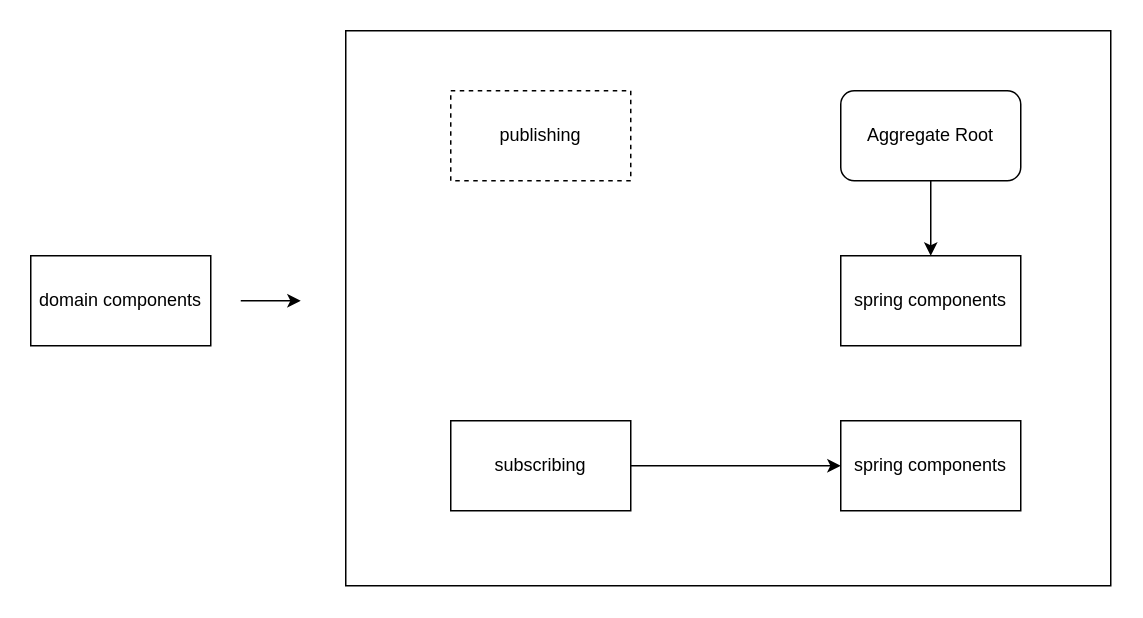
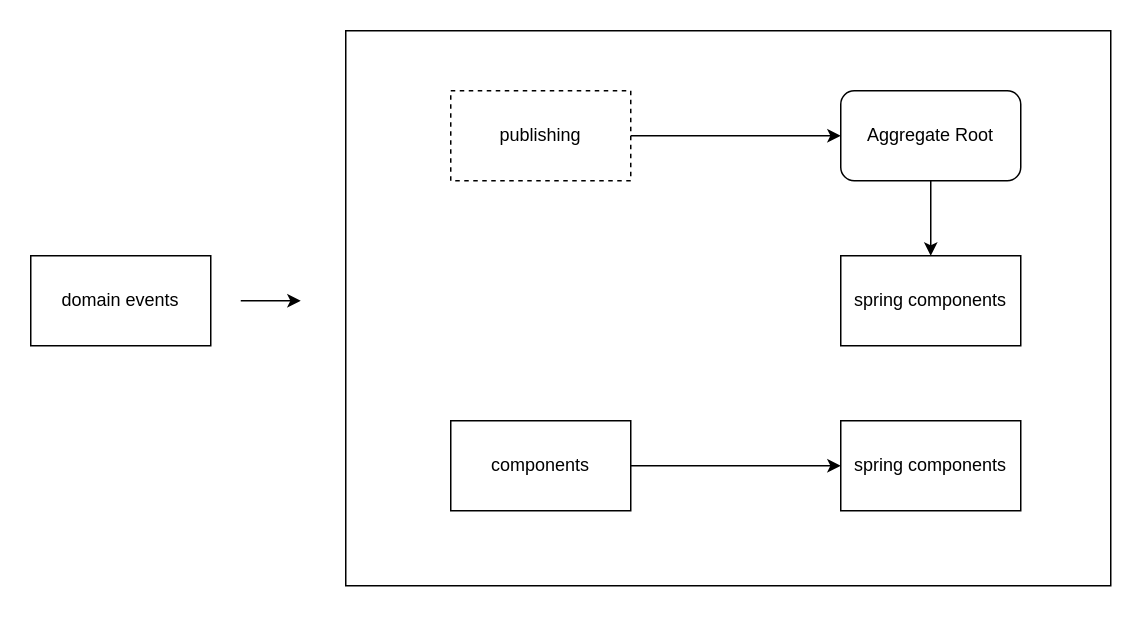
none -> (731, 136)
(121, 301) -> (121, 301)
(541, 466) -> (541, 466)
